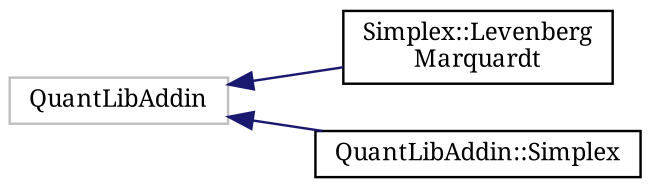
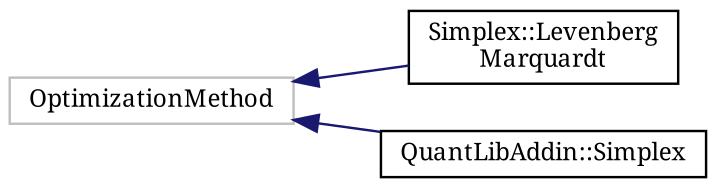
(119, 101) -> (152, 101)
